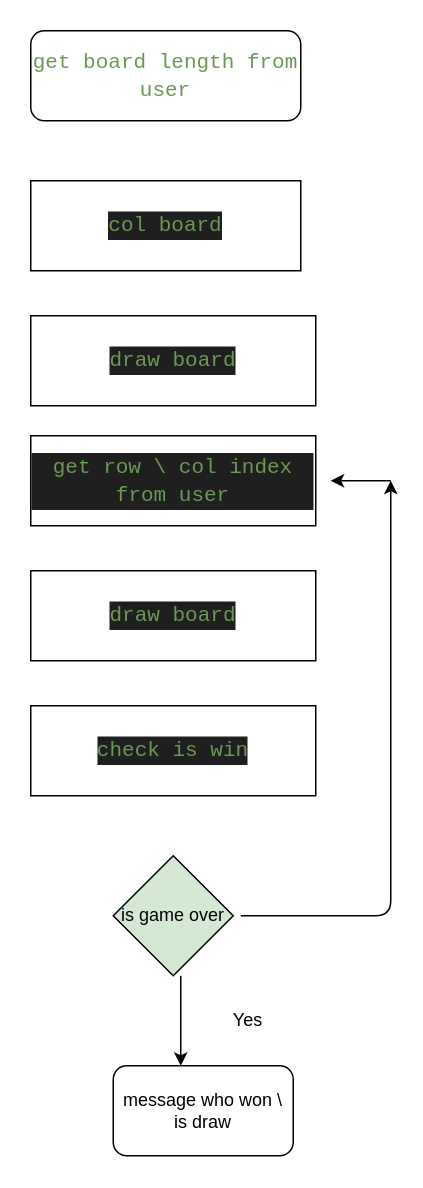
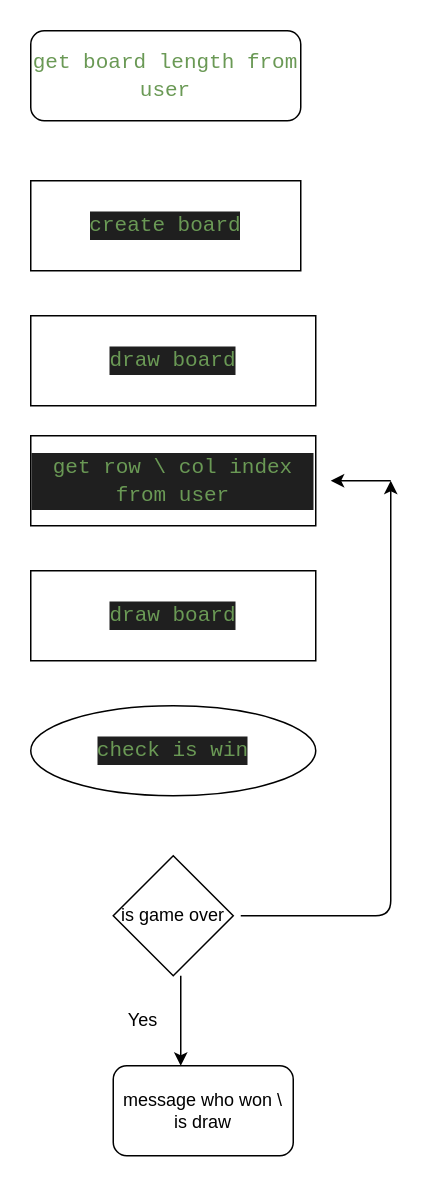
(166, 226) -> (166, 226)
(173, 751) -> (173, 751)
(173, 916) -> (173, 916)
(248, 1021) -> (143, 1021)
